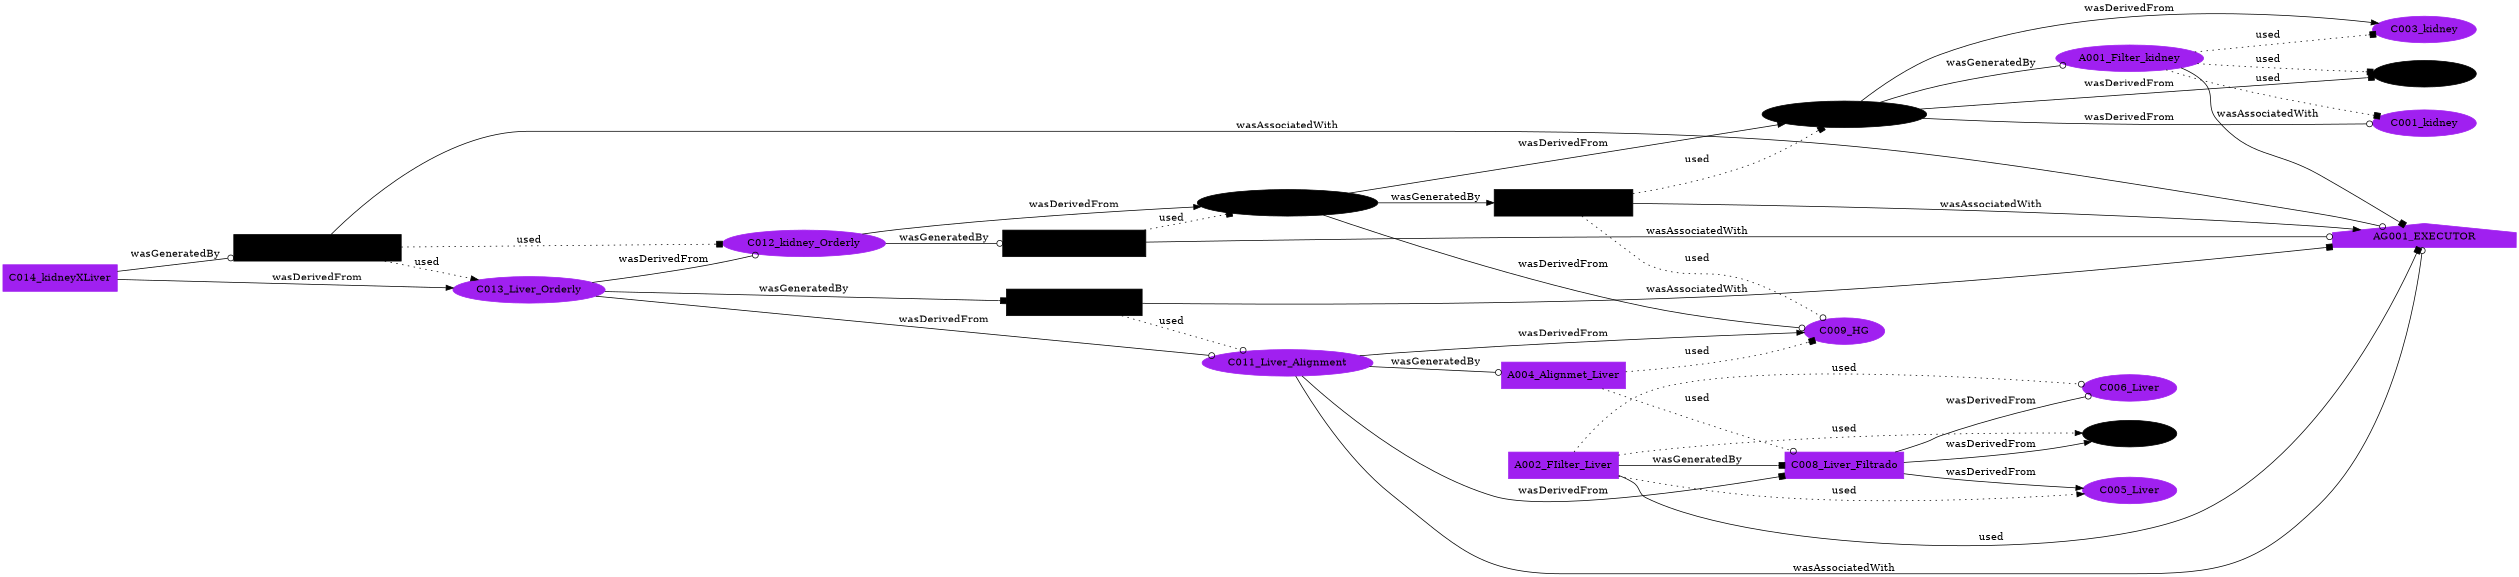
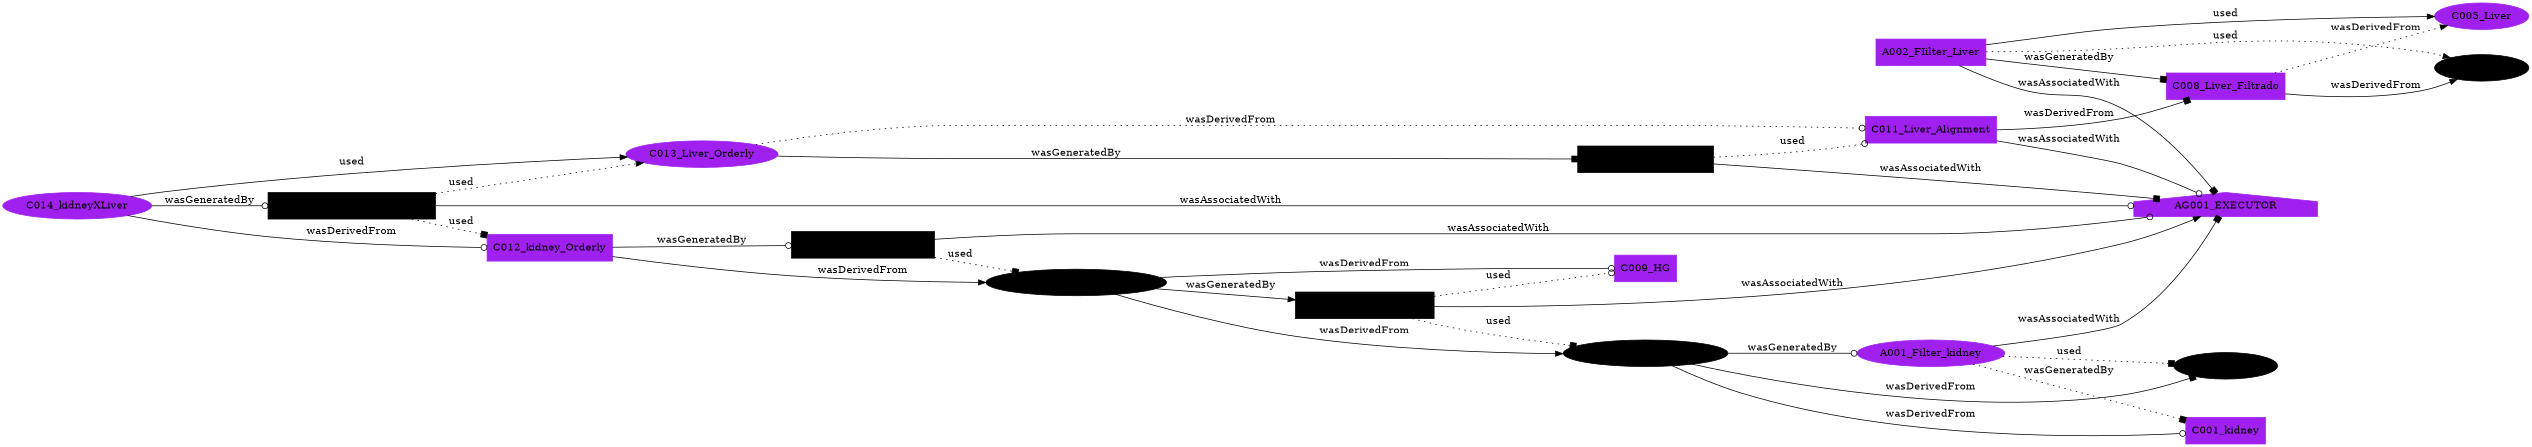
(2424, 30) -> none
(2268, 79) -> (2069, 371)
(2424, 123) -> (2226, 431)
(804, 243) -> (550, 248)
(673, 271) -> (303, 240)
(60, 278) -> (77, 206)
(317, 278) -> (352, 162)
(902, 326) -> (1307, 125)
(1844, 331) -> (1646, 268)
(1578, 342) -> none
(1288, 363) -> (1931, 130)
(1564, 375) -> none
(2130, 388) -> none
(1990, 482) -> (2358, 50)
(1847, 500) -> (2206, 23)
(1991, 537) -> (2069, 83)
